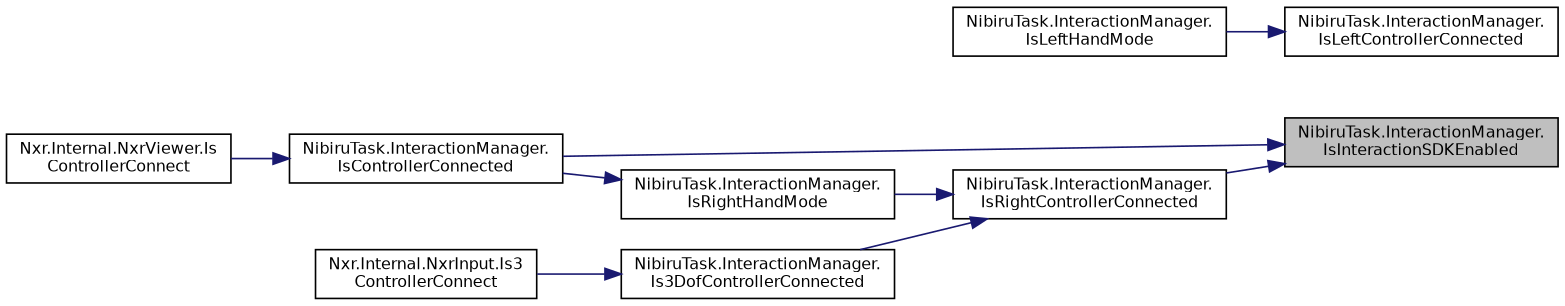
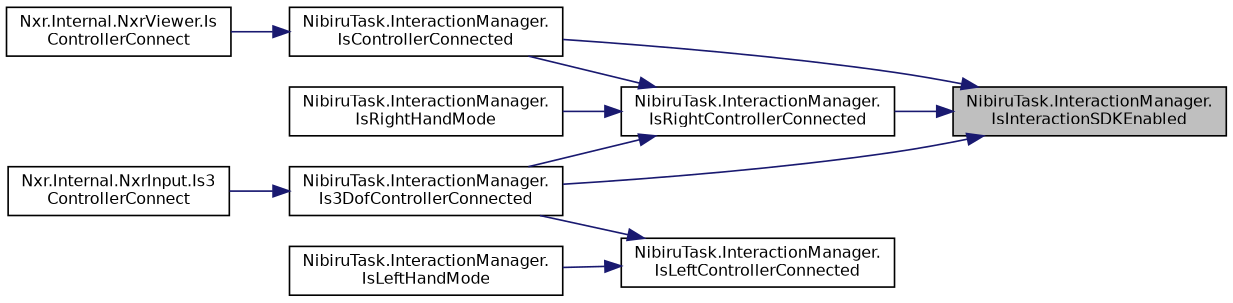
none -> (766, 168)
(584, 176) -> (584, 70)
none -> (584, 225)
